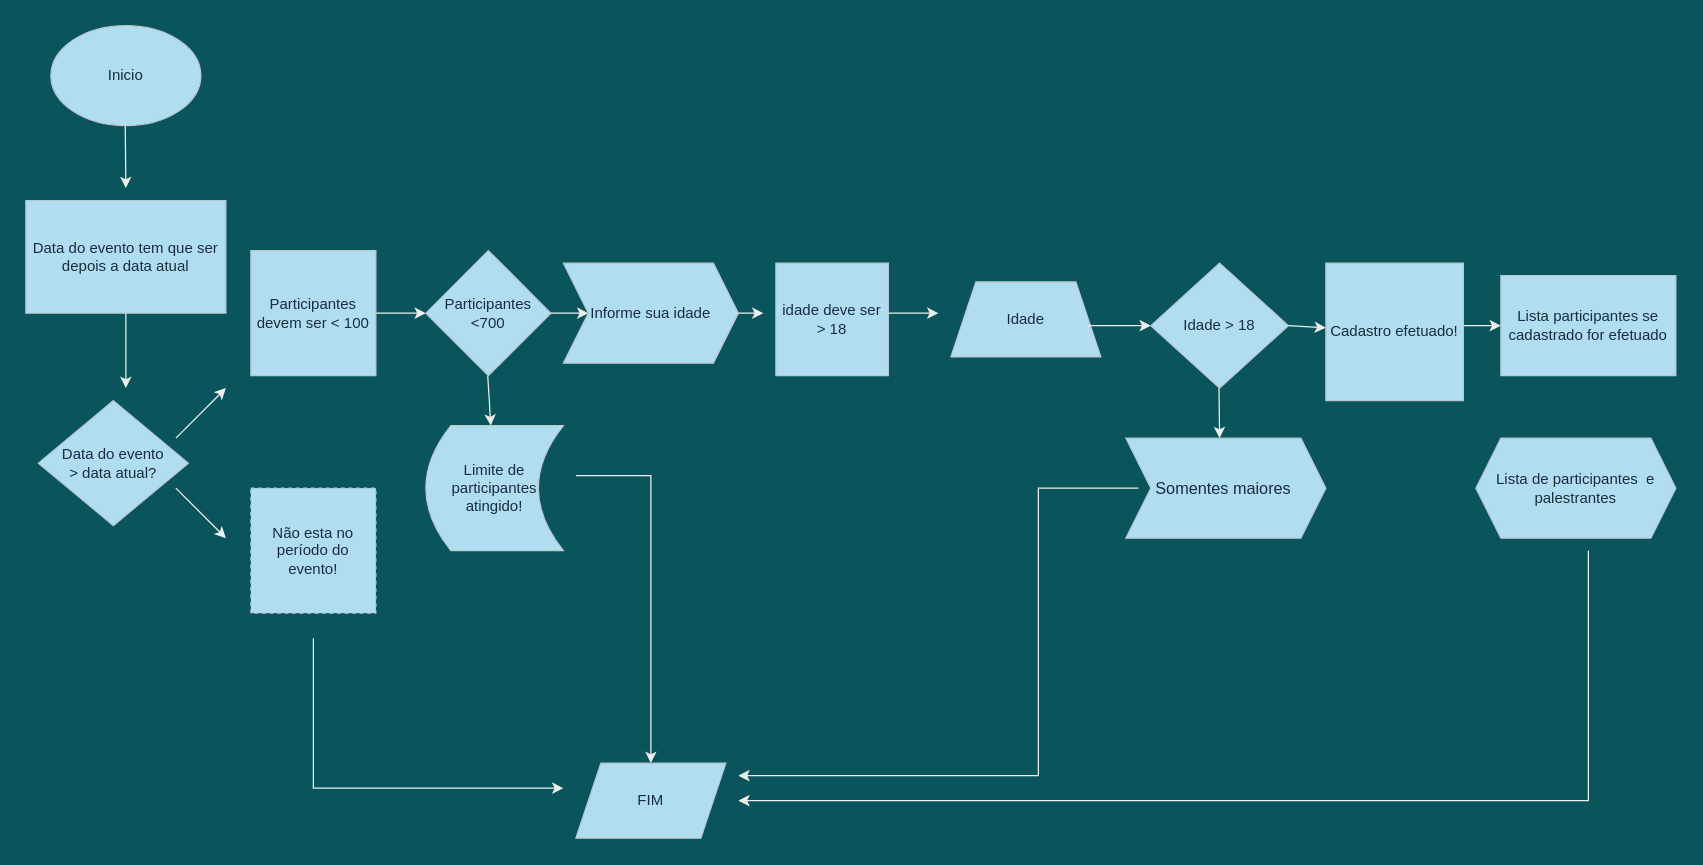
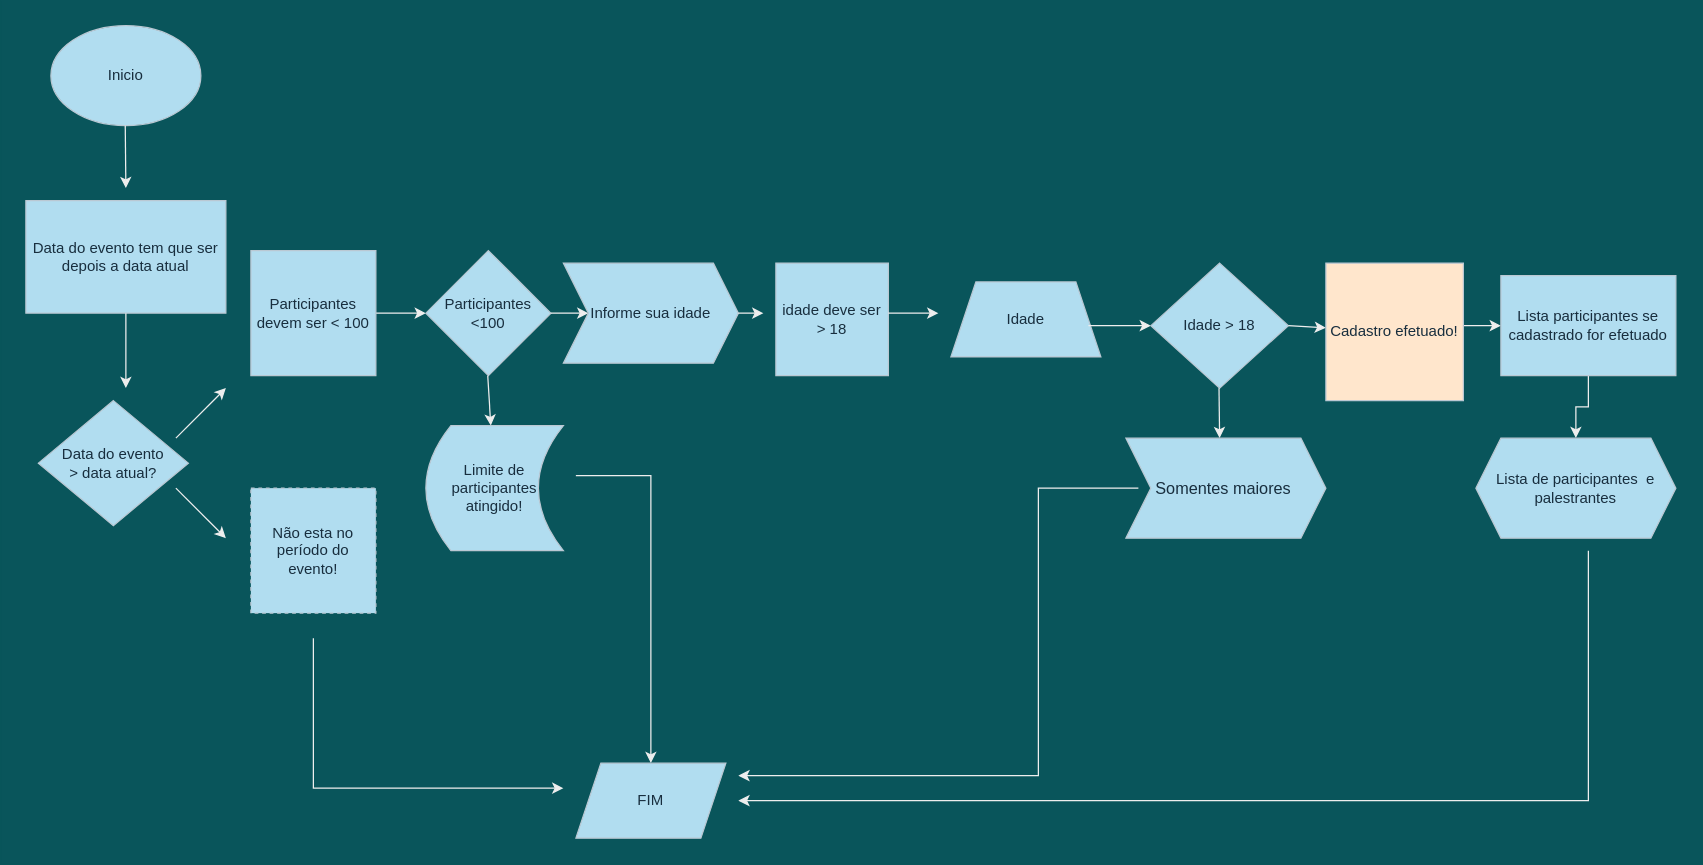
(488, 313) -> (488, 313)
(1394, 332) -> (1394, 332)
none -> (1586, 407)
